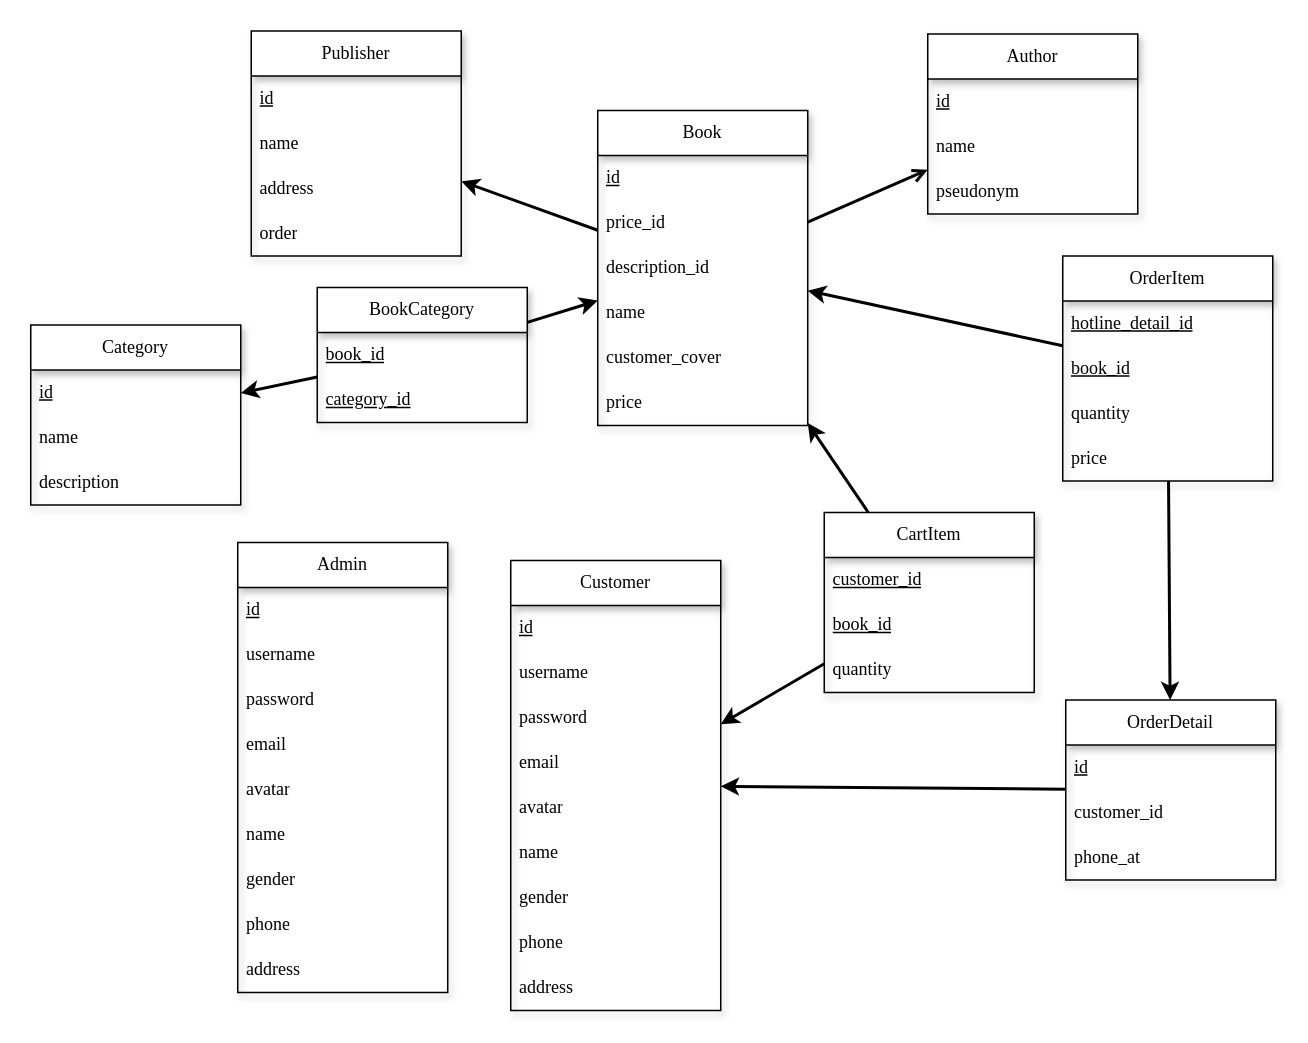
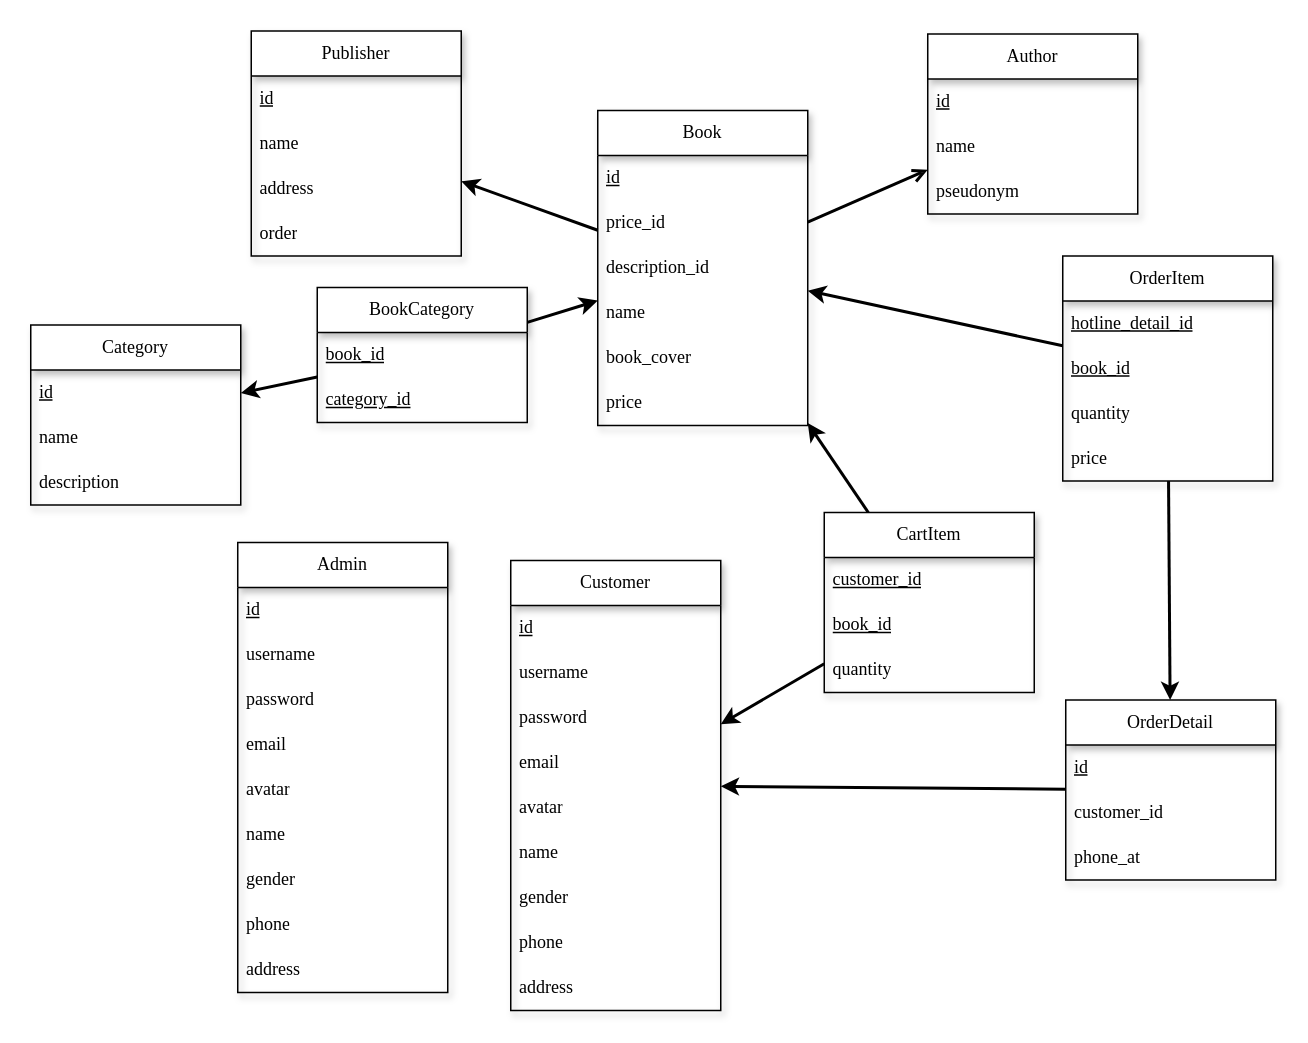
(677, 358) -> (657, 358)
